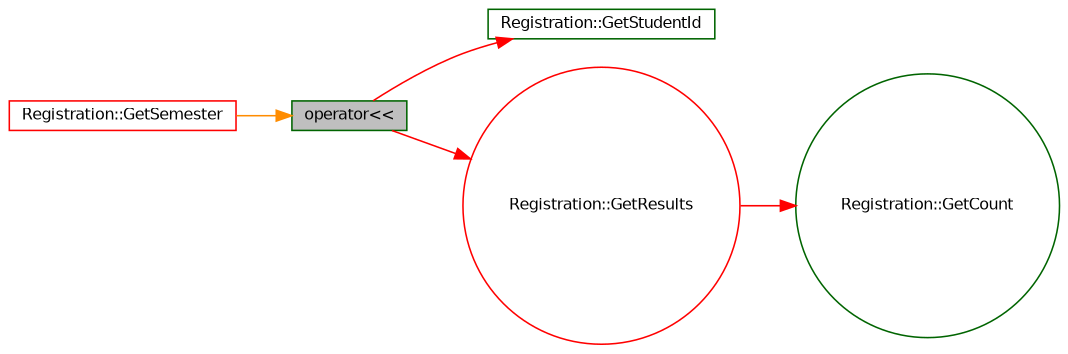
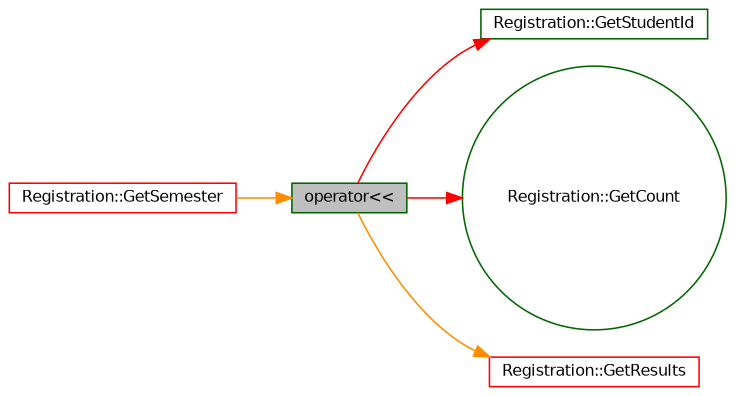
(424, 142) -> (407, 291)
(601, 206) -> (594, 372)
(760, 206) -> (427, 198)
